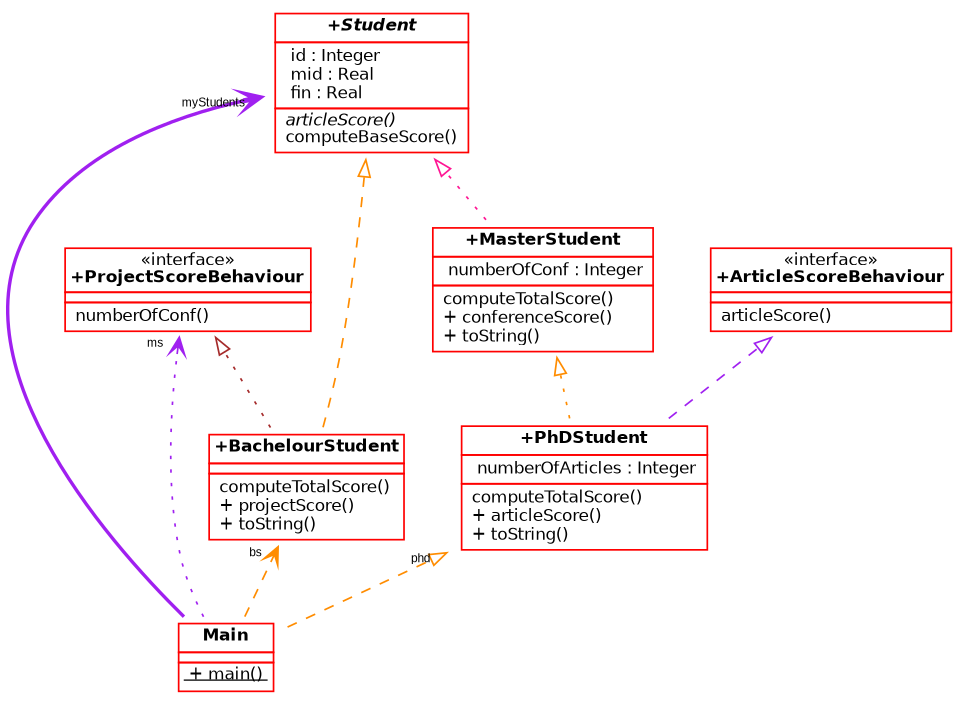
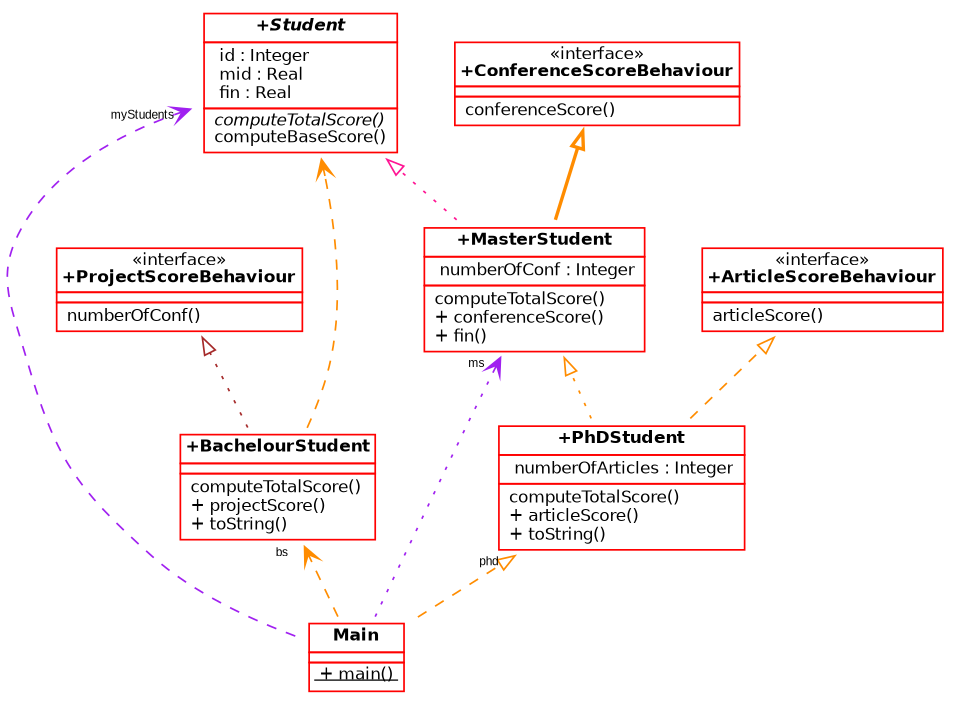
none -> (597, 83)
(341, 120) -> (300, 120)
(349, 303) -> (337, 304)
(9, 320) -> (37, 394)
(492, 336) -> (461, 336)
(713, 383) -> (726, 384)
(172, 488) -> (433, 495)
